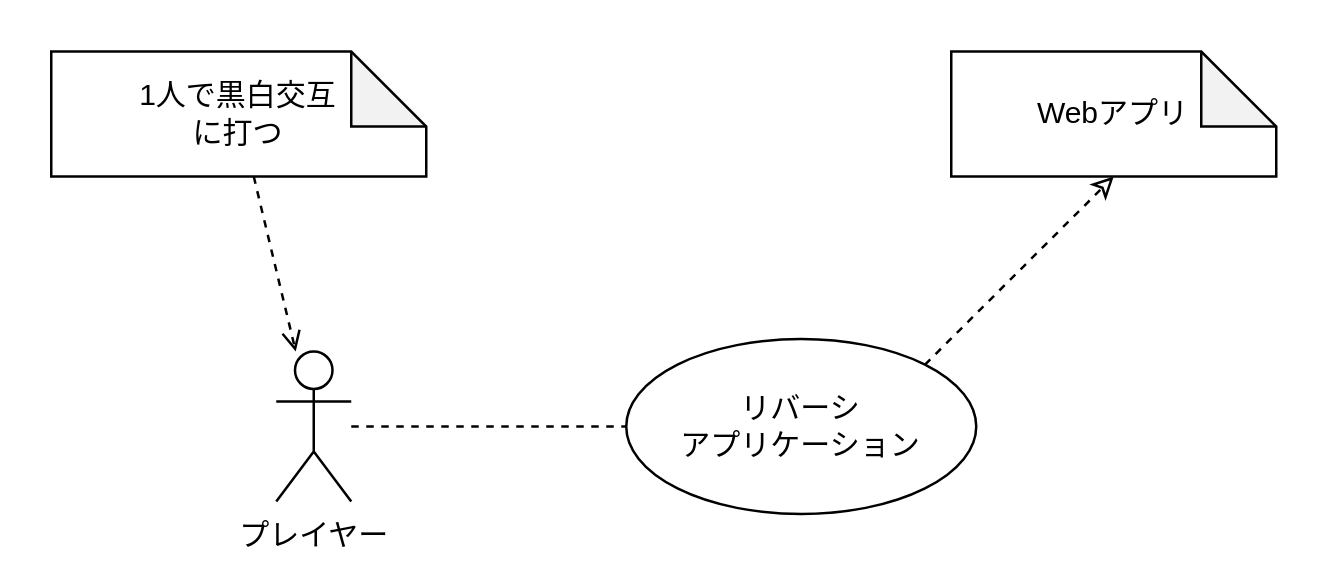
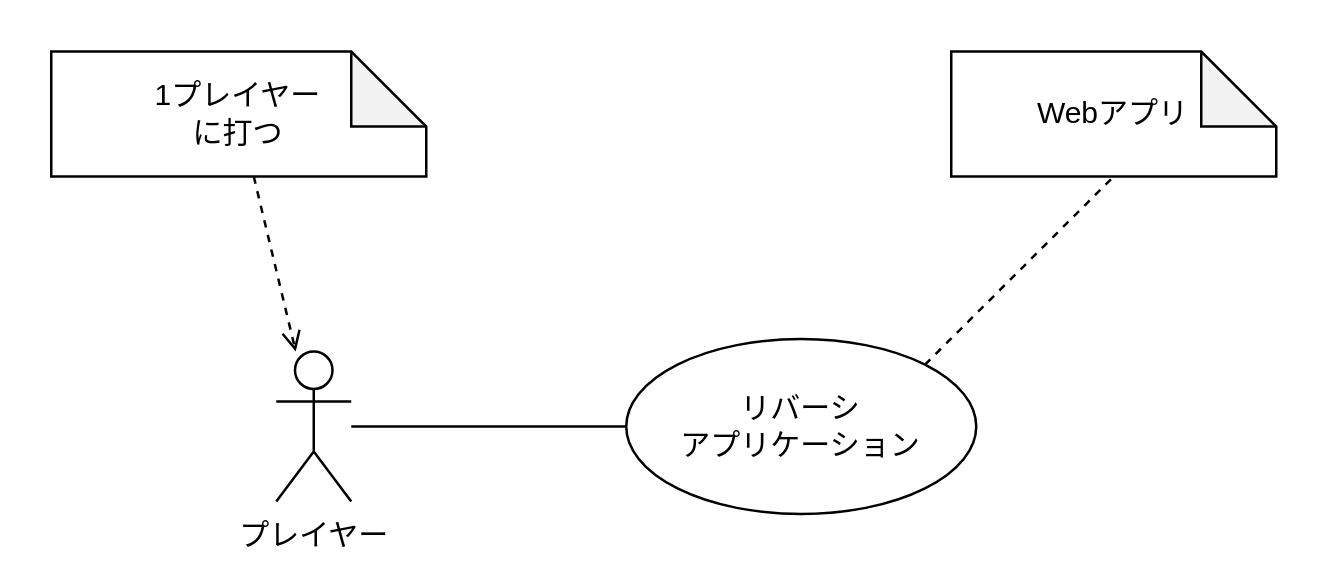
(239, 114) -> (239, 114)
(1101, 189) -> (1107, 183)
(487, 426) -> (487, 426)
